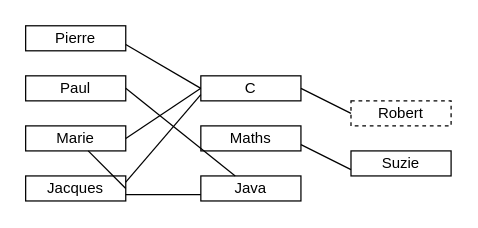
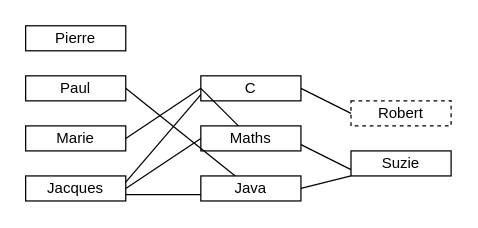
(163, 66) -> (219, 107)
(107, 170) -> (163, 163)
none -> (325, 182)
